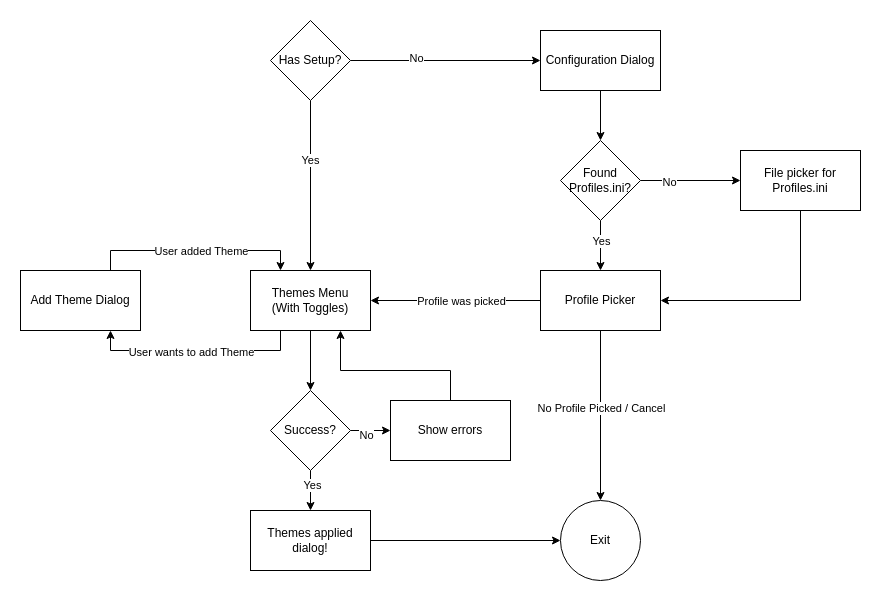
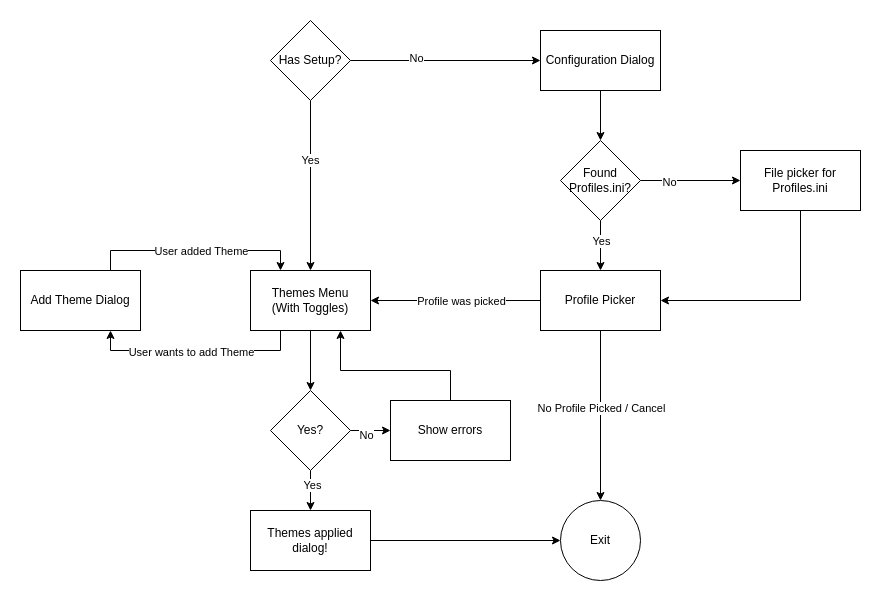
(311, 431) -> (311, 431)
